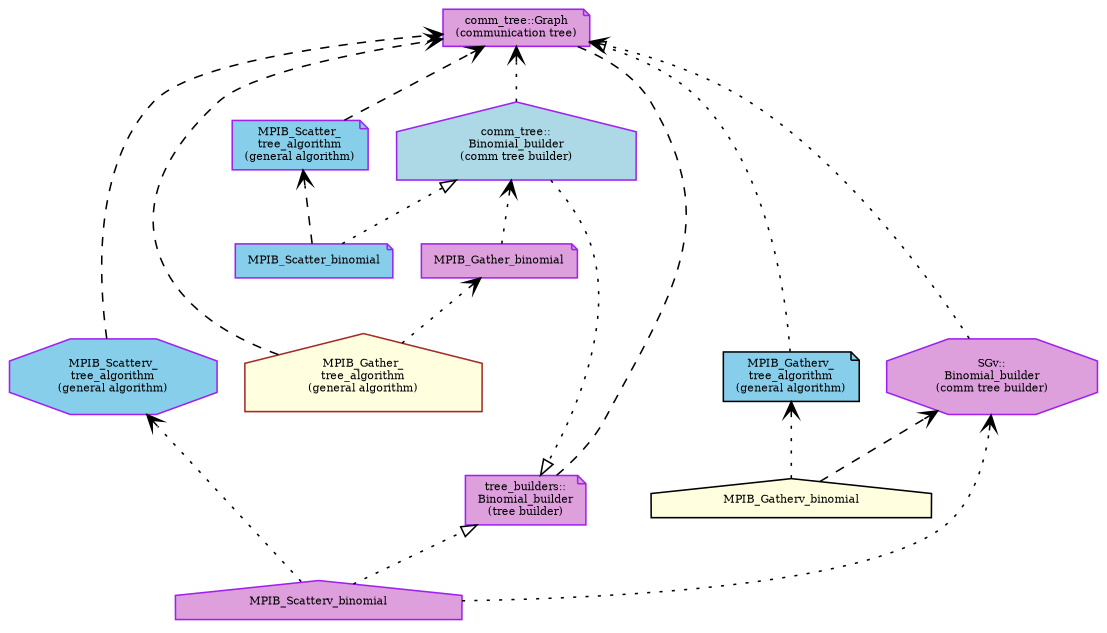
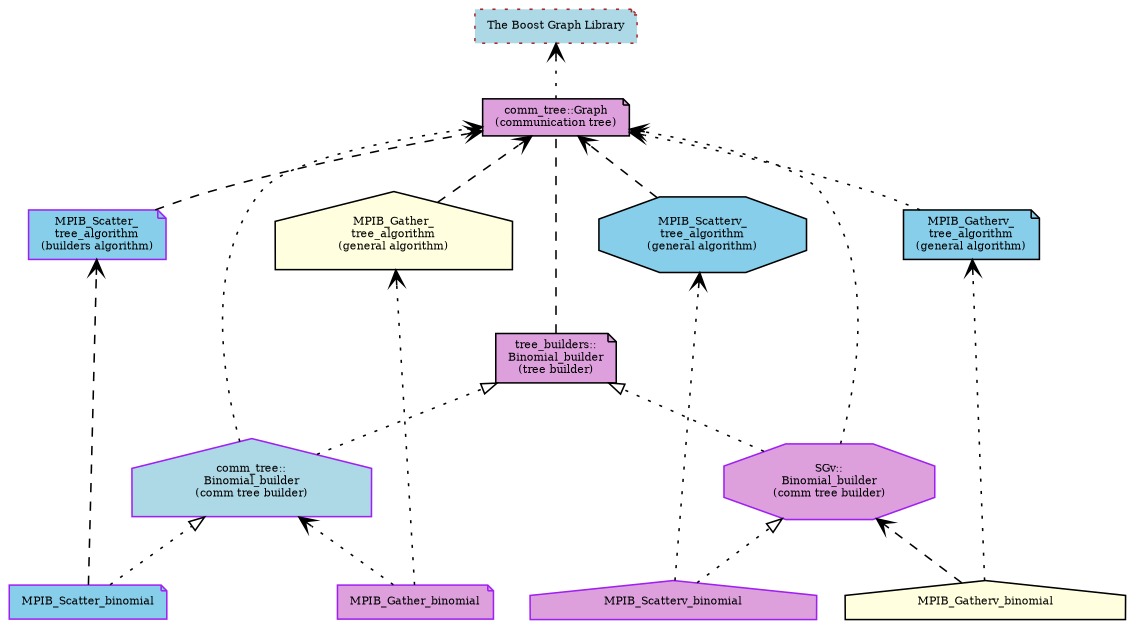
none -> (556, 26)
(516, 28) -> (556, 117)
(300, 145) -> (97, 235)
(745, 167) -> (818, 176)
(435, 316) -> (406, 435)
(113, 377) -> (703, 235)
(363, 377) -> (394, 235)
(526, 500) -> (556, 358)
(408, 558) -> (701, 423)
(761, 581) -> (733, 556)
